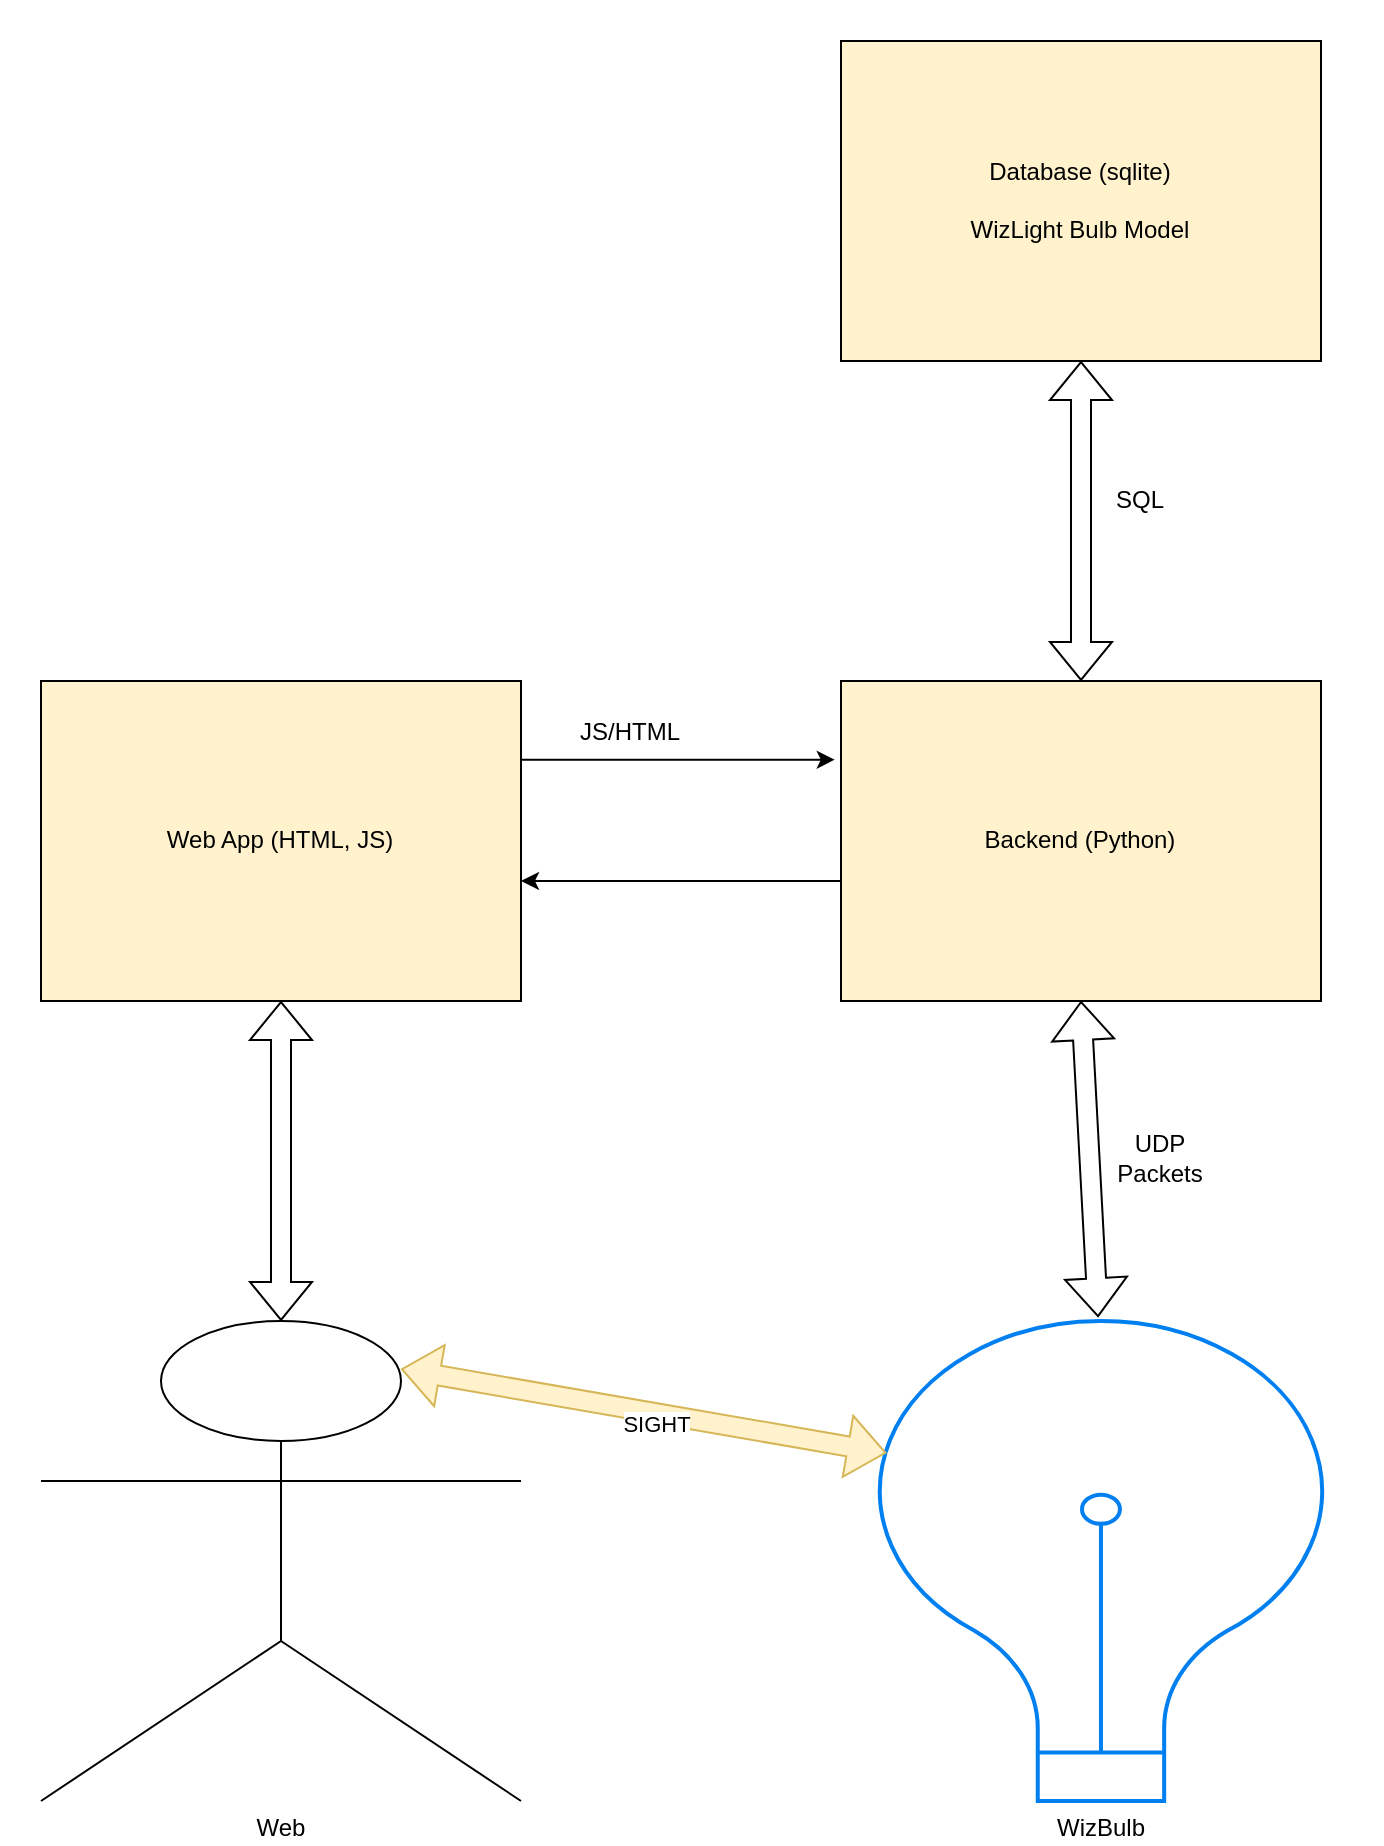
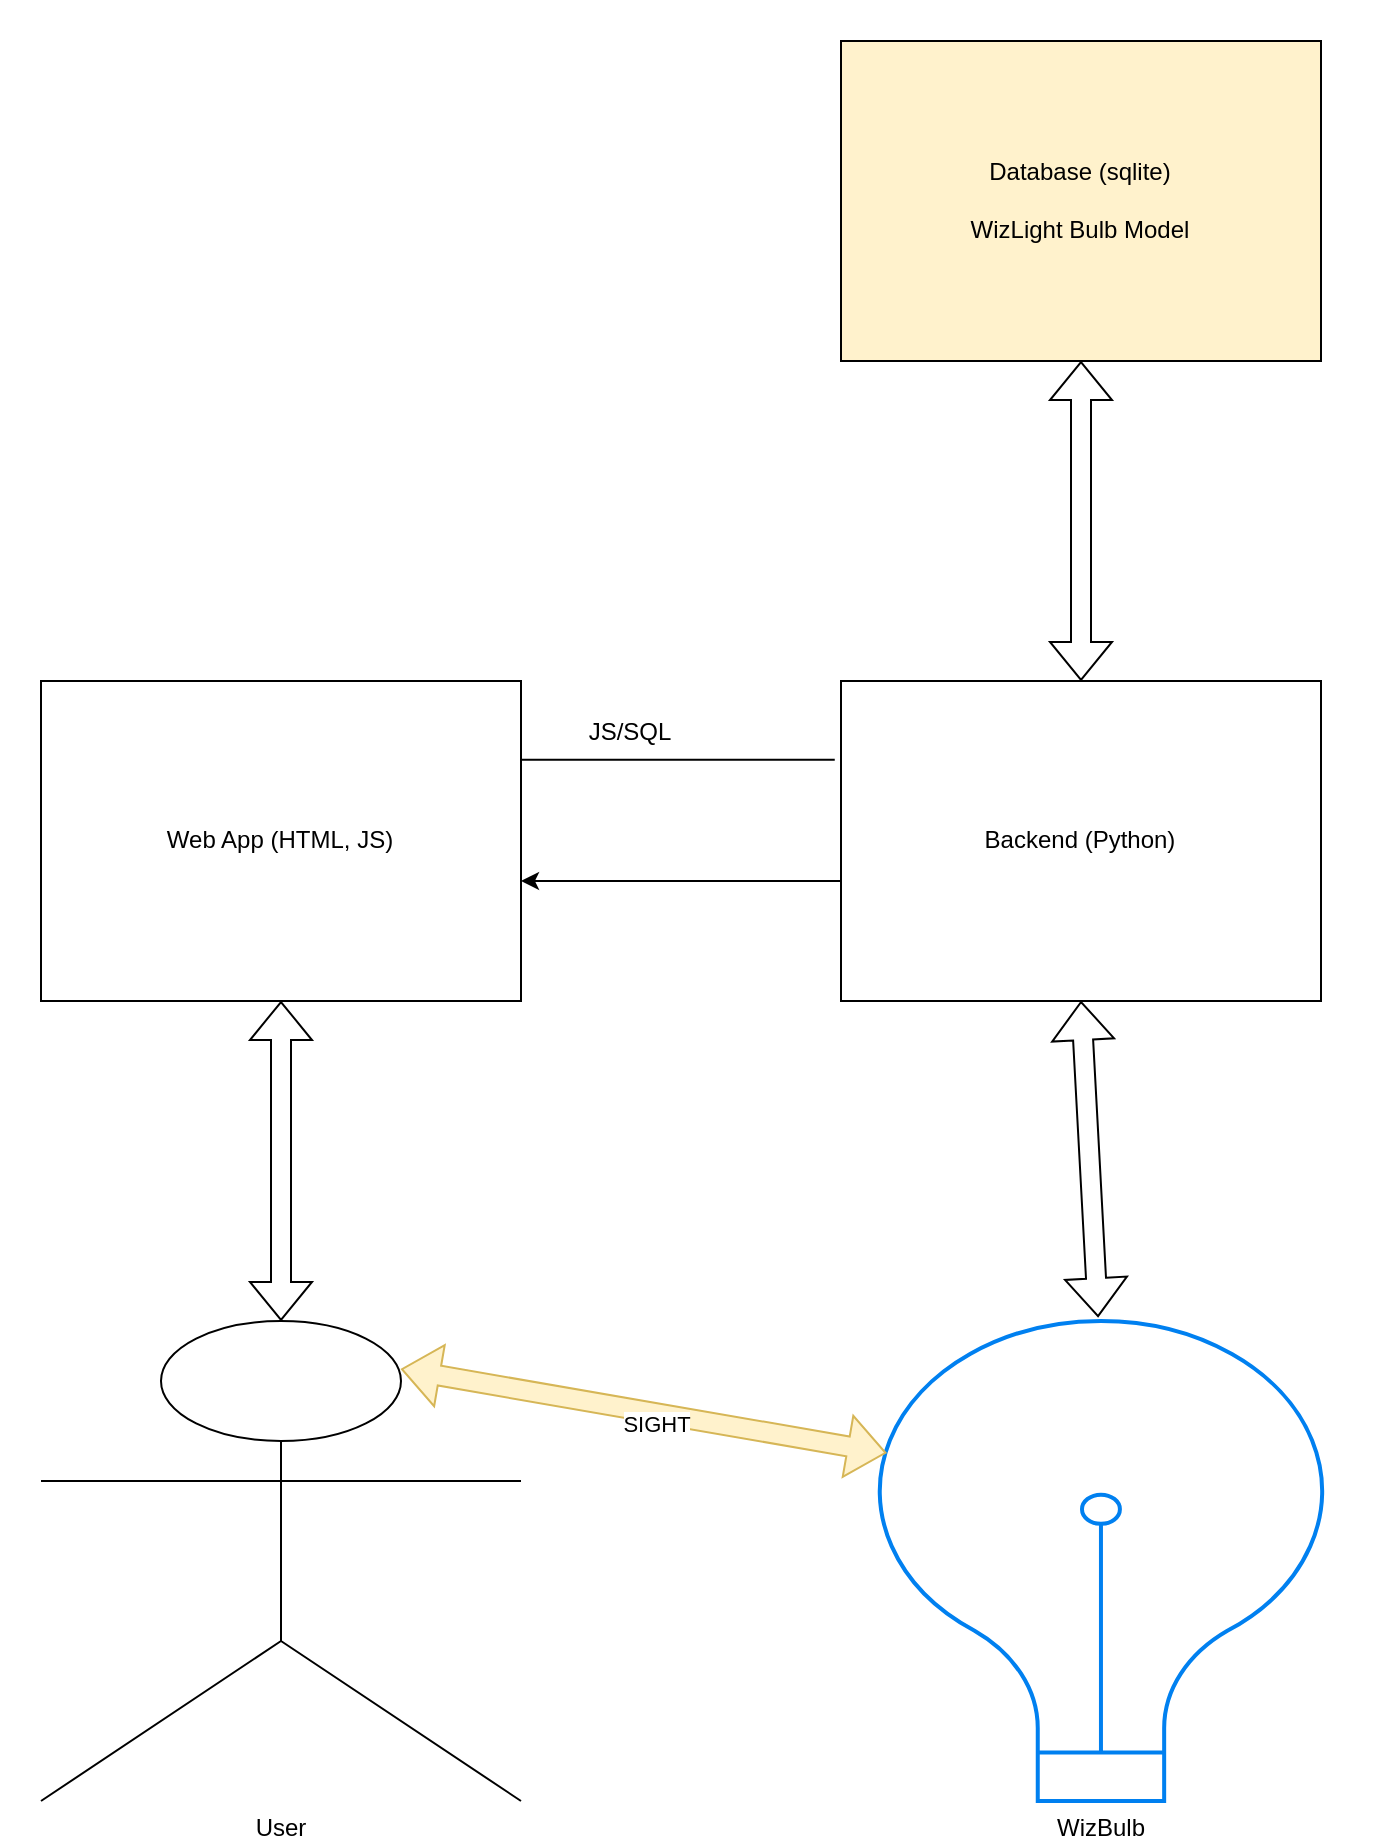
(1141, 501) -> none
(631, 733) -> (631, 733)
(819, 760) -> (826, 760)
(281, 841) -> (281, 841)
(1081, 841) -> (1081, 841)
(1161, 1159) -> none
(282, 1829) -> (282, 1829)
